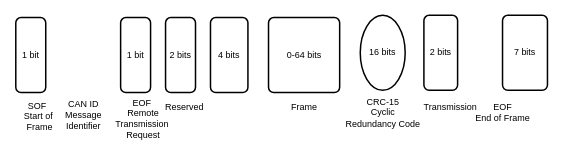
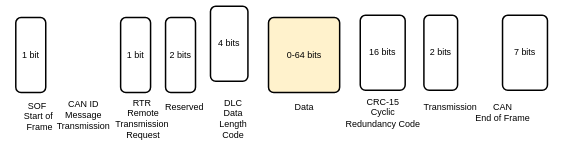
(383, 53) -> (383, 53)
(229, 55) -> (229, 44)
(304, 55) -> (304, 55)
(305, 108) -> (305, 108)
(503, 113) -> (503, 113)
(83, 115) -> (83, 115)
(143, 119) -> (143, 119)
none -> (233, 119)
